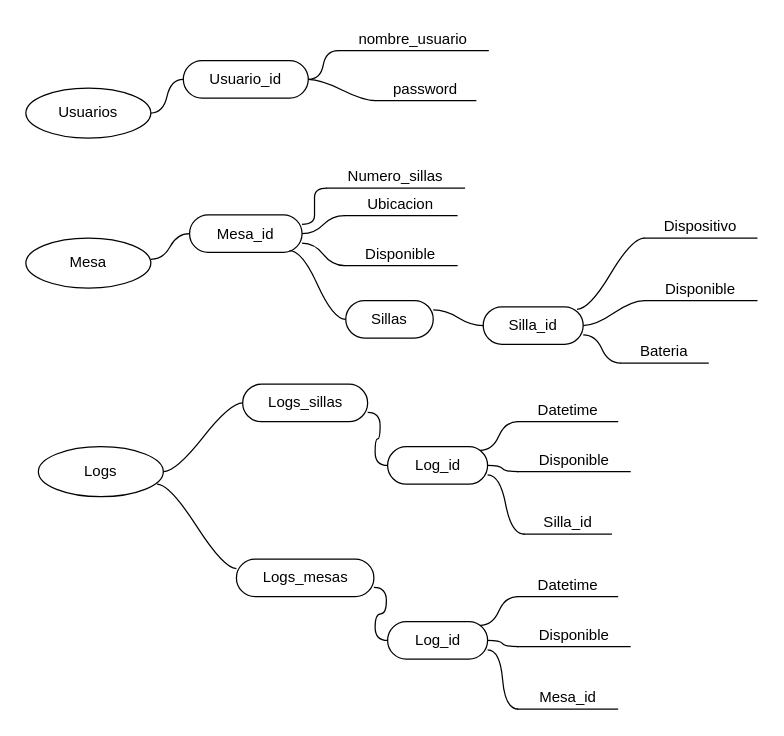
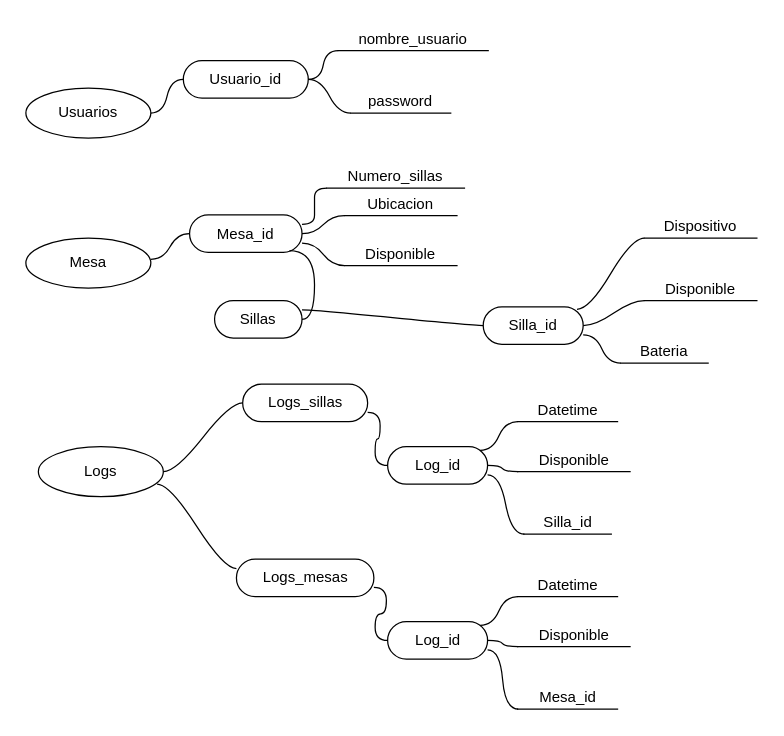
(426, 88) -> (401, 101)
(389, 319) -> (258, 319)
